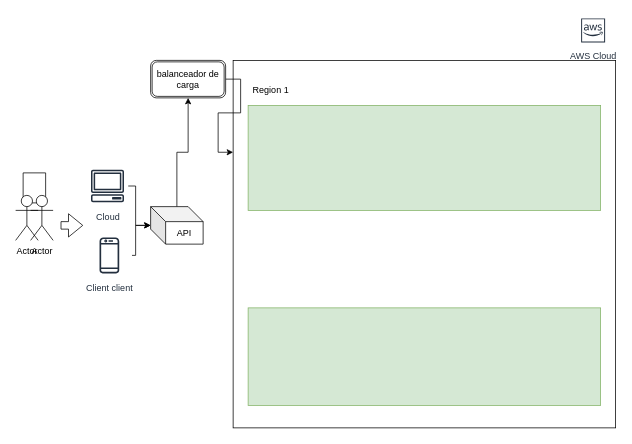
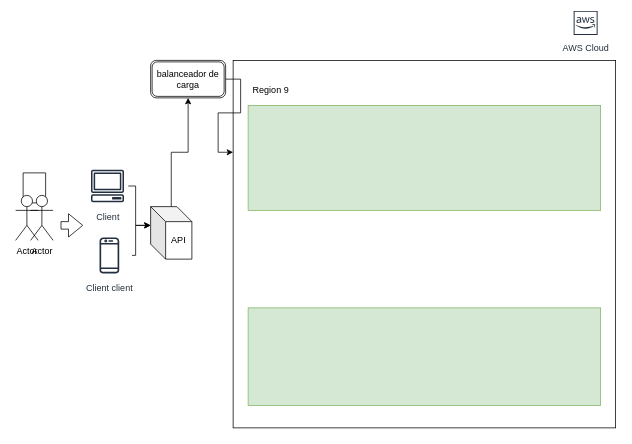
(593, 30) -> (585, 23)
(271, 90) -> (271, 90)
(108, 217) -> (108, 217)
(177, 225) -> (171, 233)
